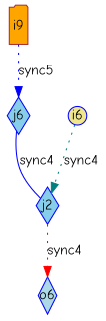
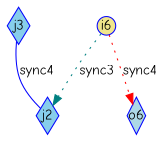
(19, 26) -> none
(19, 116) -> (19, 26)
(82, 161) -> (97, 71)
(48, 245) -> (119, 65)
